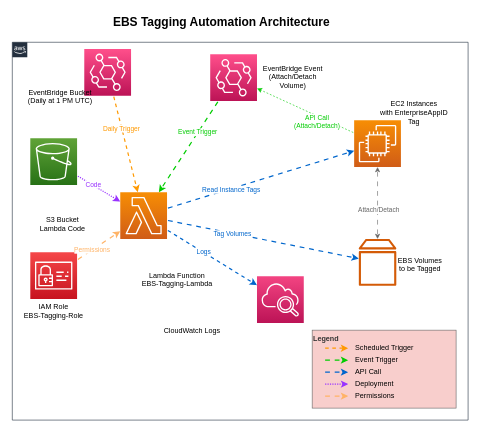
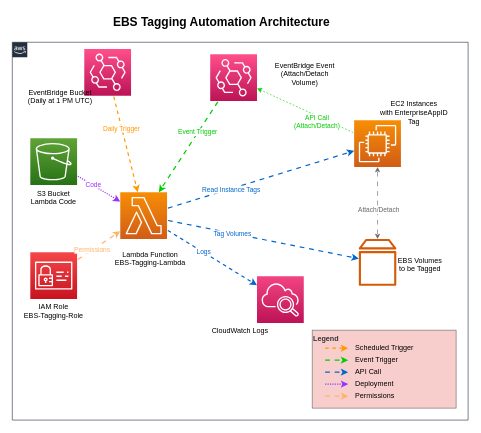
(293, 72) -> (305, 69)
(63, 224) -> (54, 197)
(177, 279) -> (150, 258)
(192, 329) -> (240, 329)
